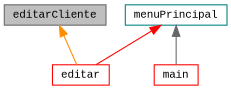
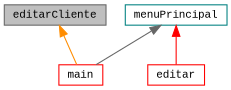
(70, 50) -> (70, 50)
